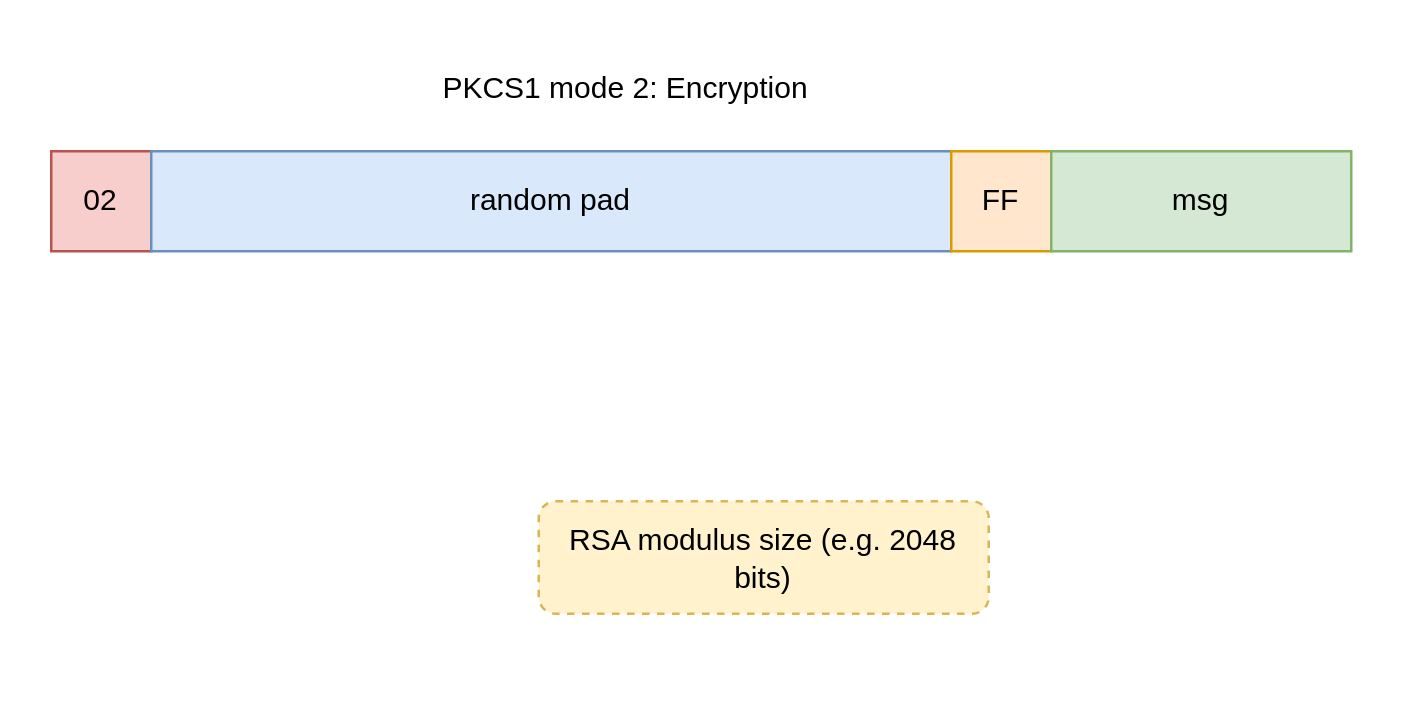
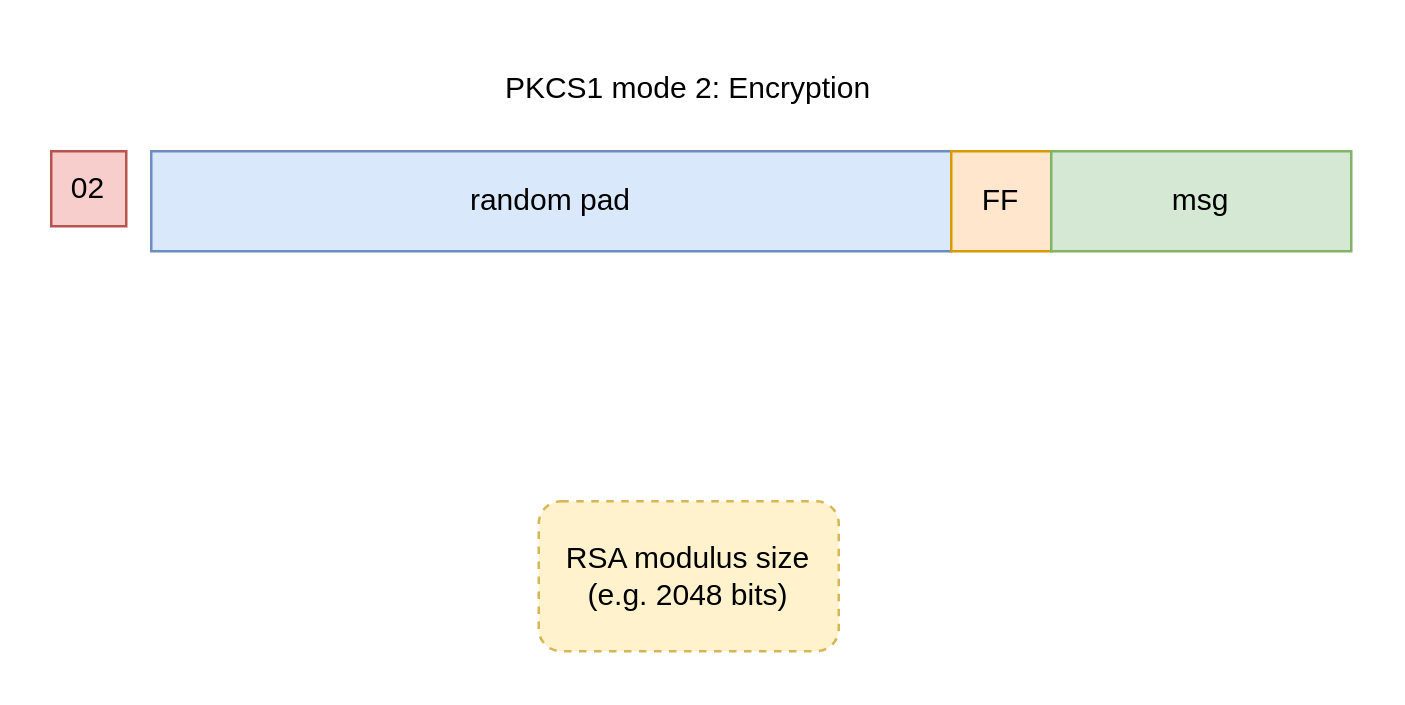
(626, 89) -> (689, 89)
(101, 201) -> (89, 189)
(764, 558) -> (689, 576)
